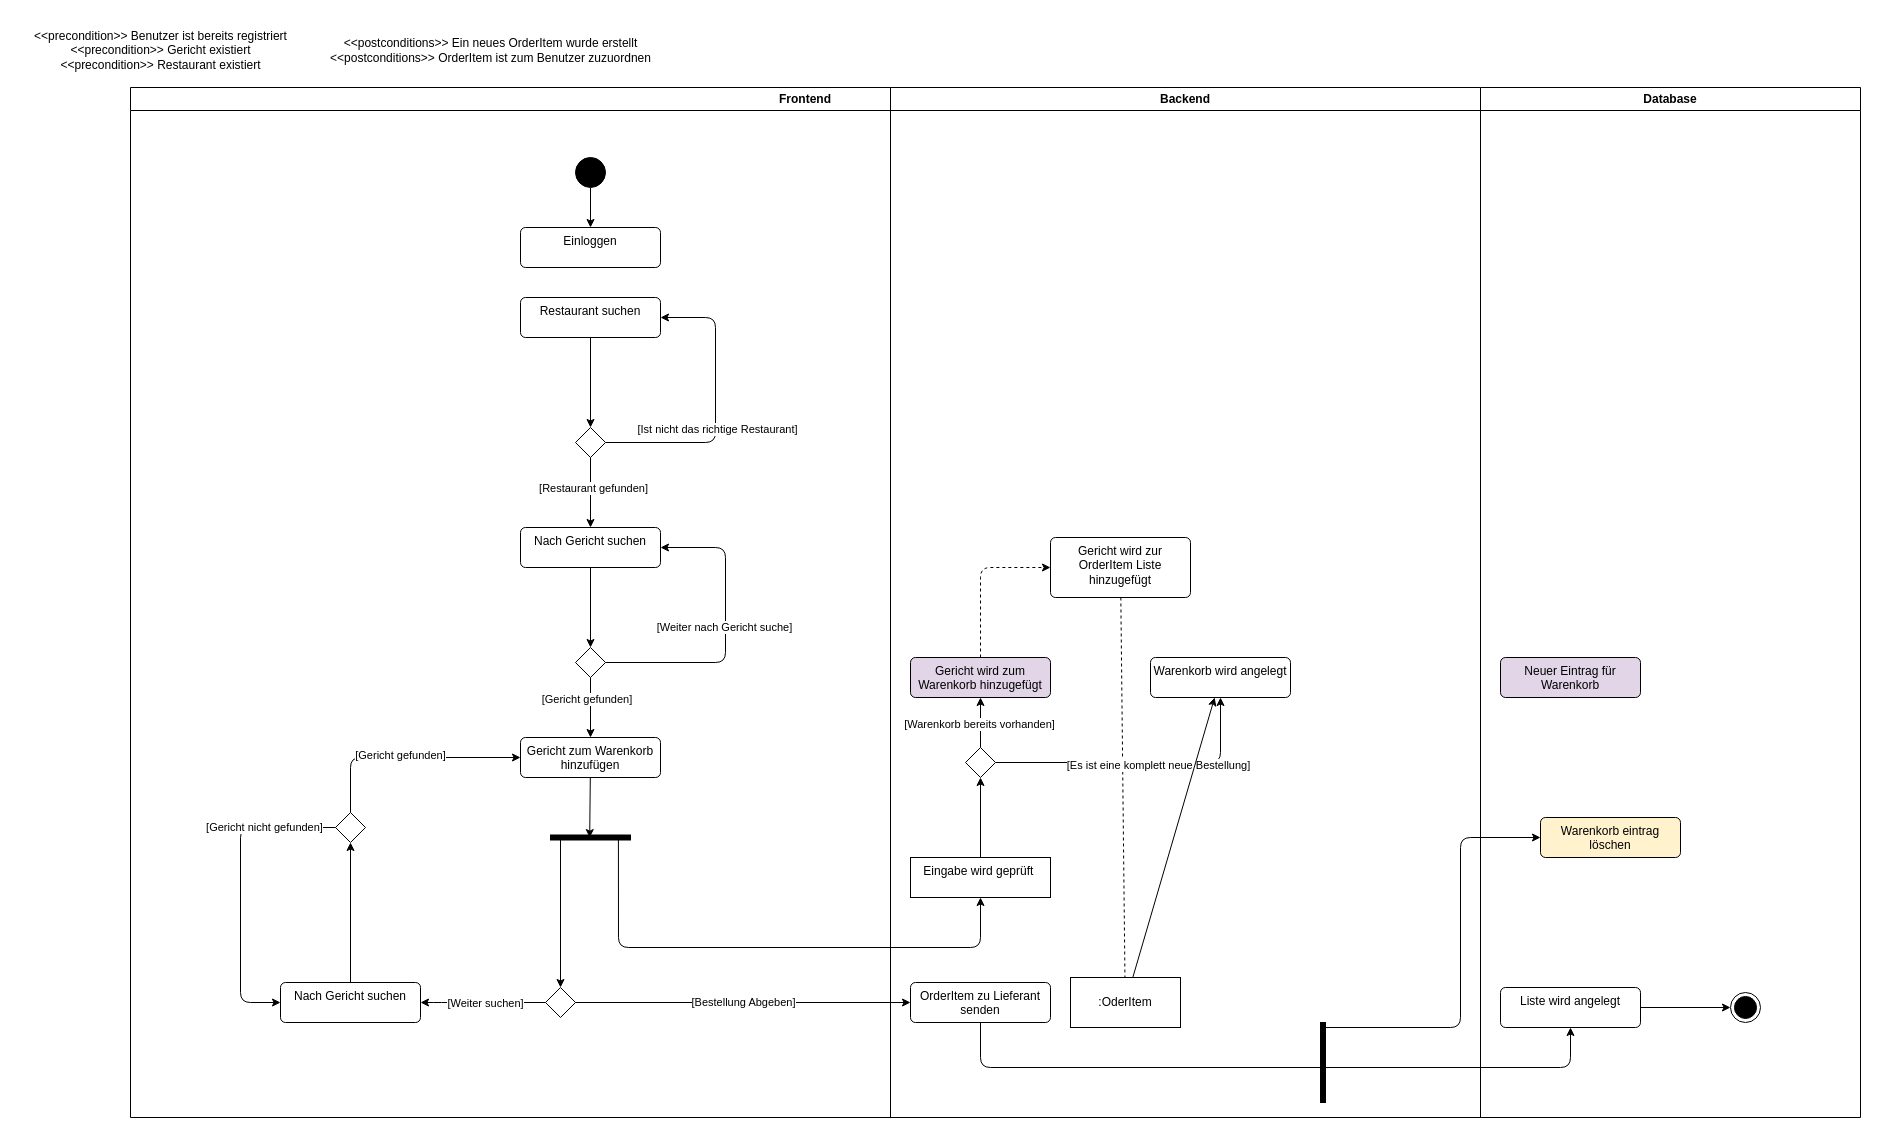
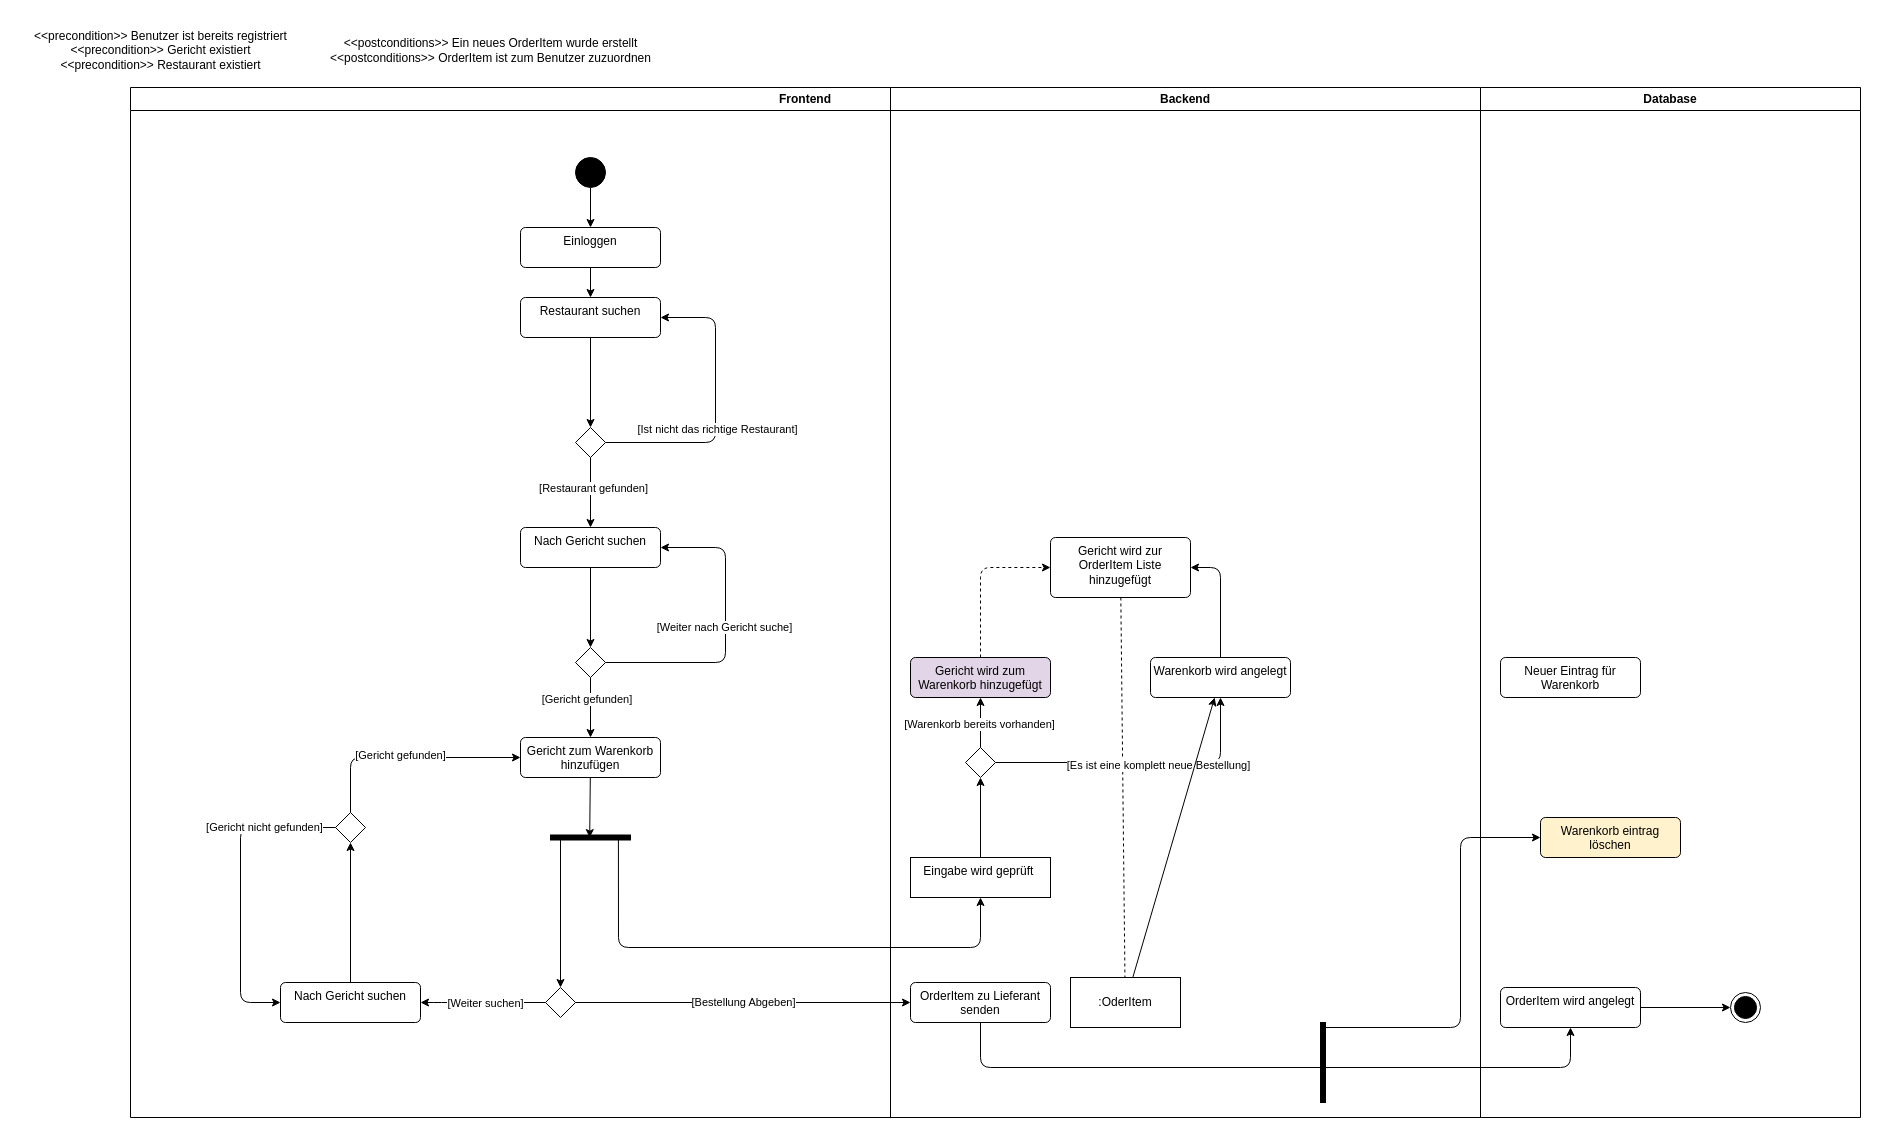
none -> (591, 279)
none -> (1221, 607)
(1571, 678) -> (1571, 678)
(1571, 1002) -> (1571, 1009)
